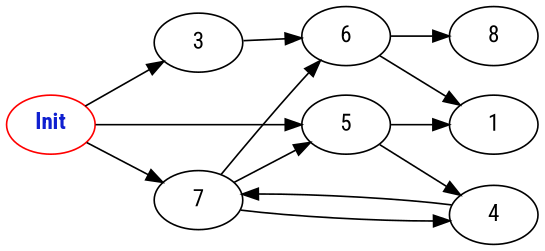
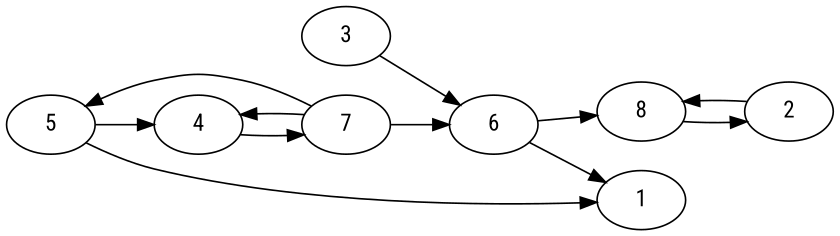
none -> (789, 112)
(51, 125) -> none
